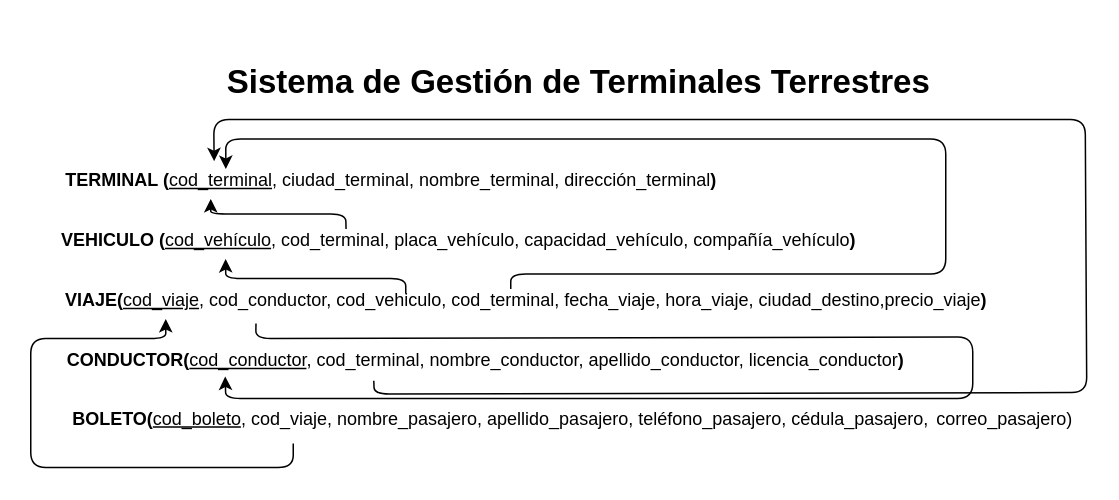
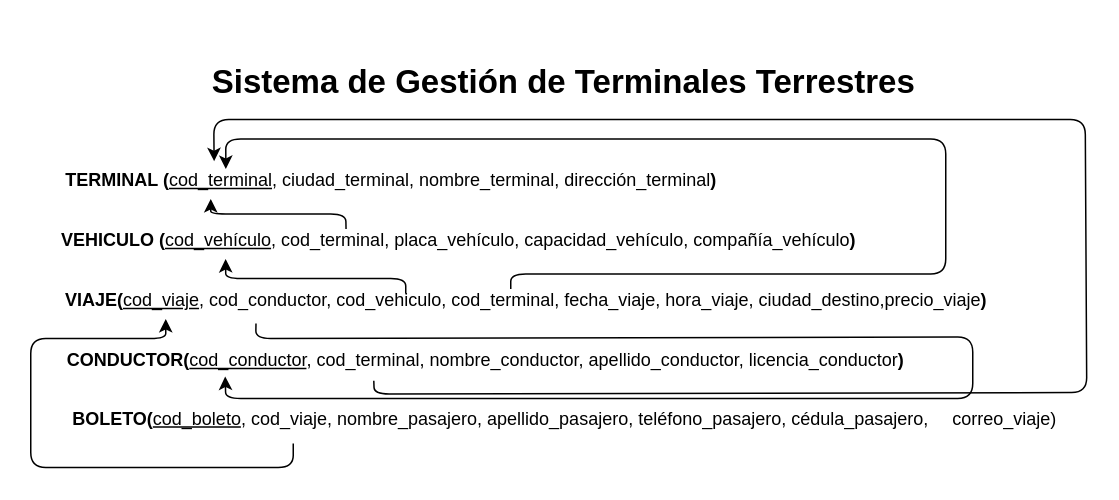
(578, 83) -> (563, 83)
(1005, 419) -> (1005, 419)
